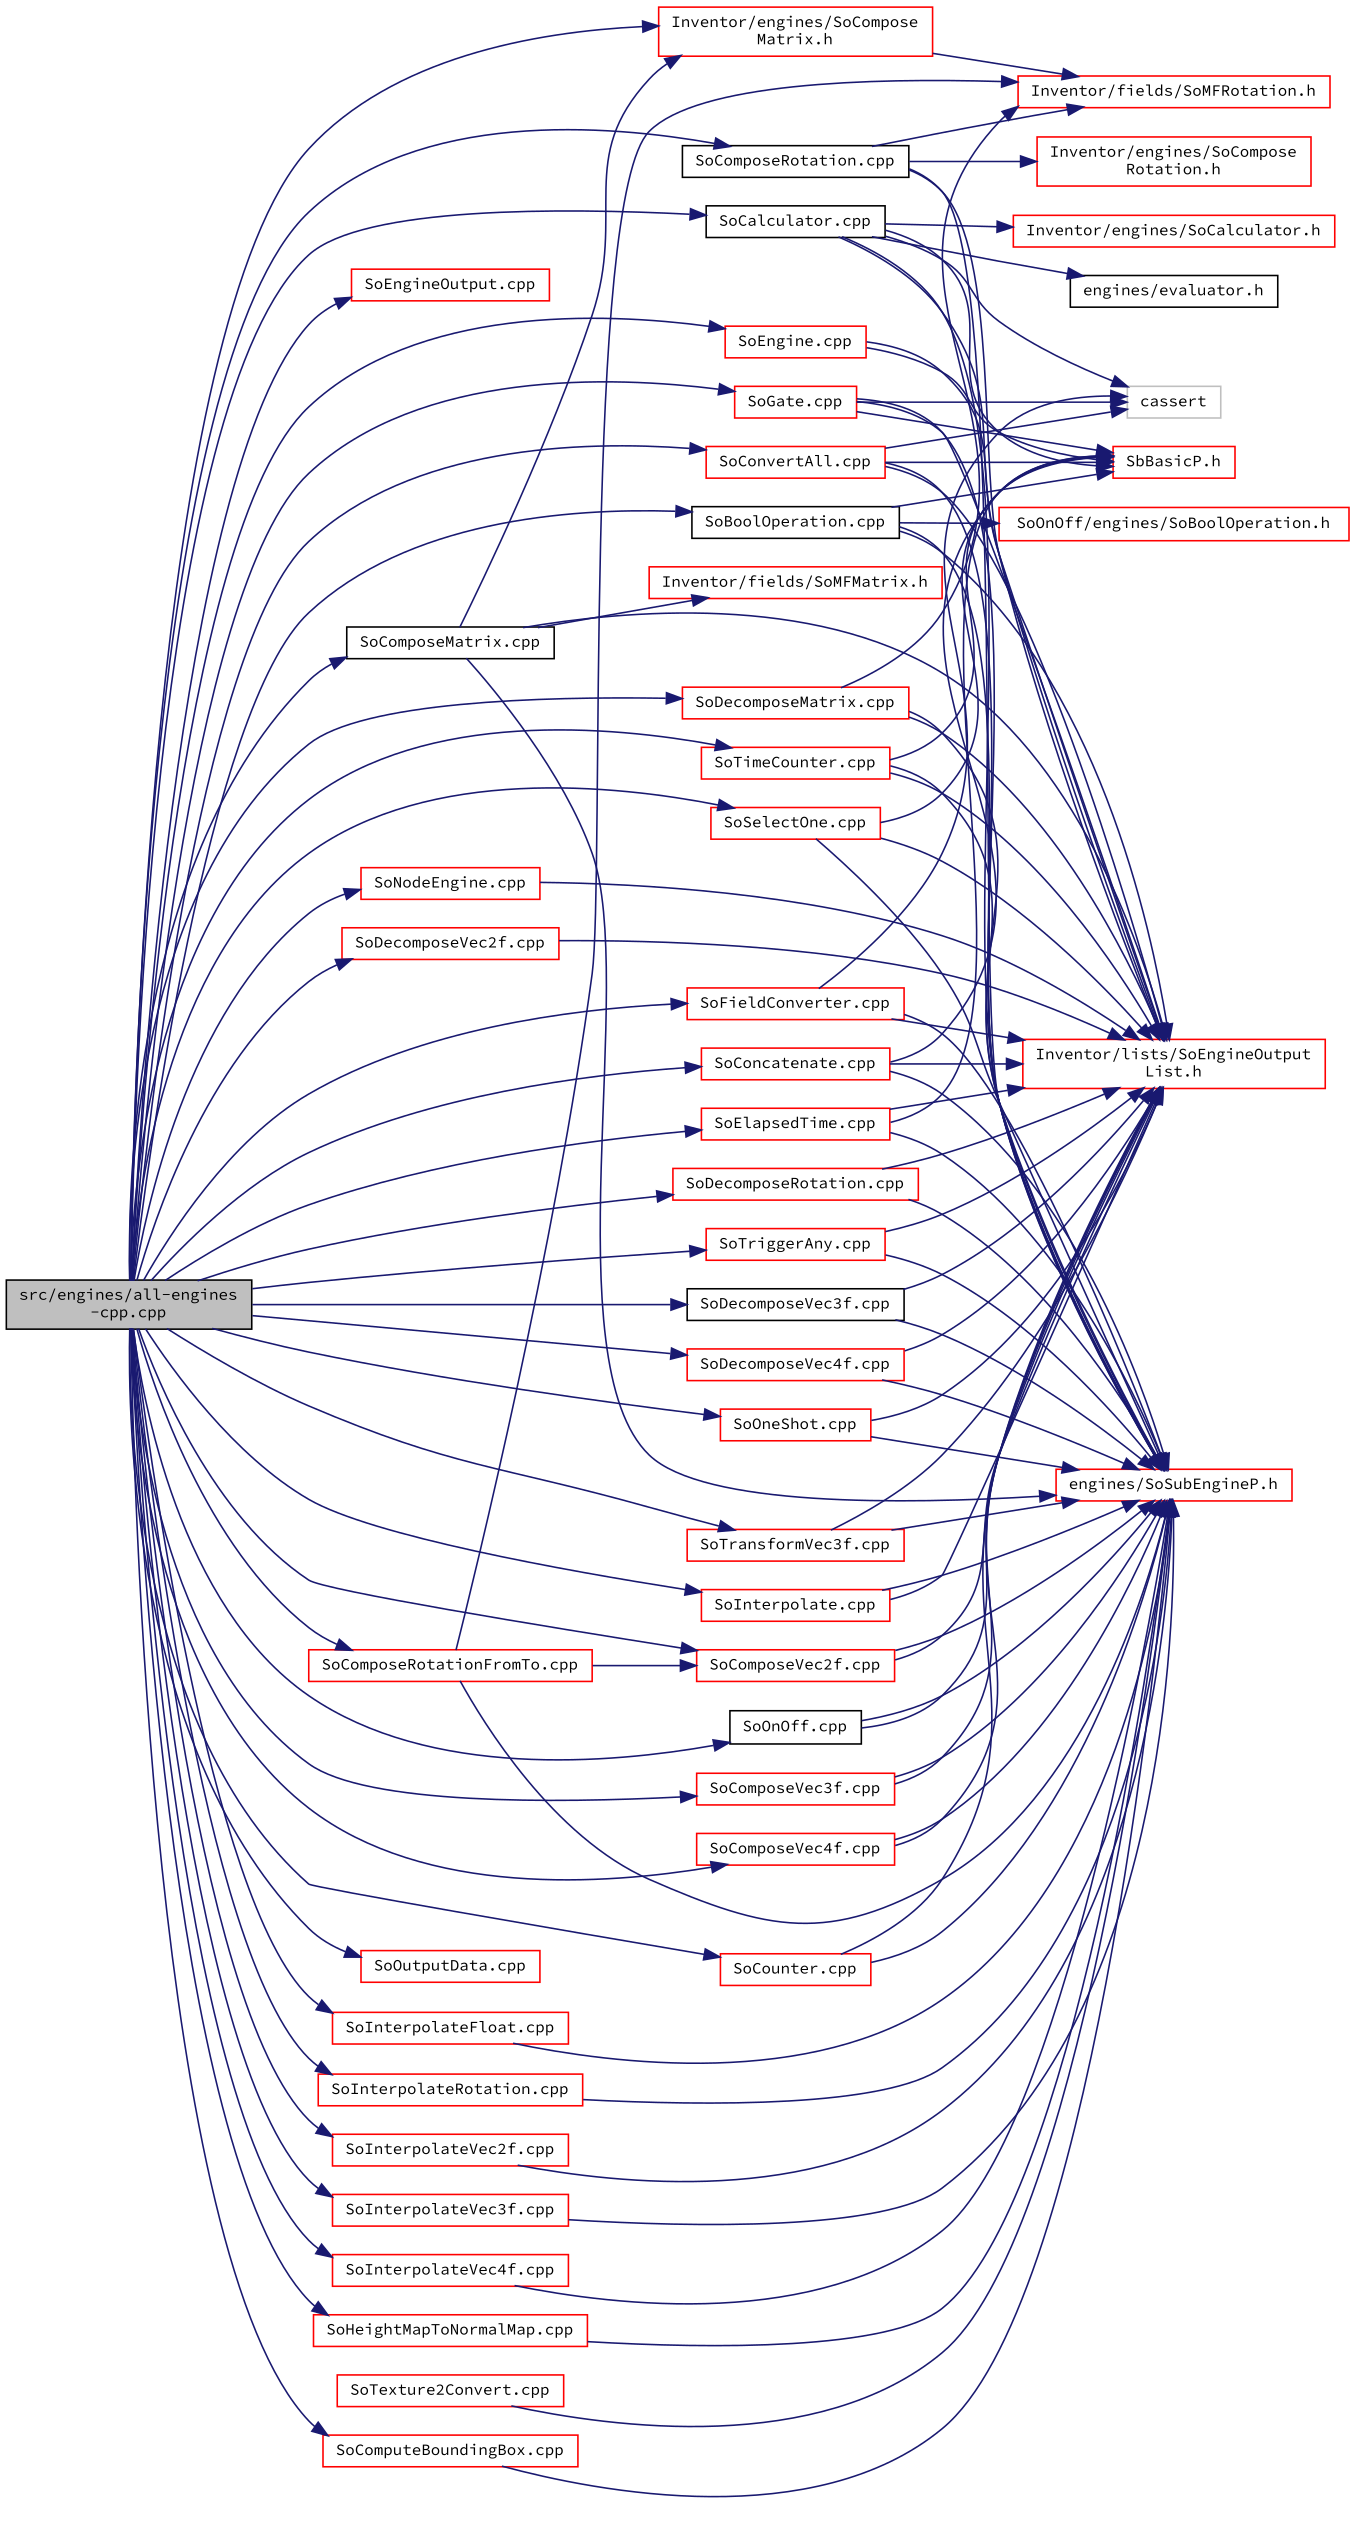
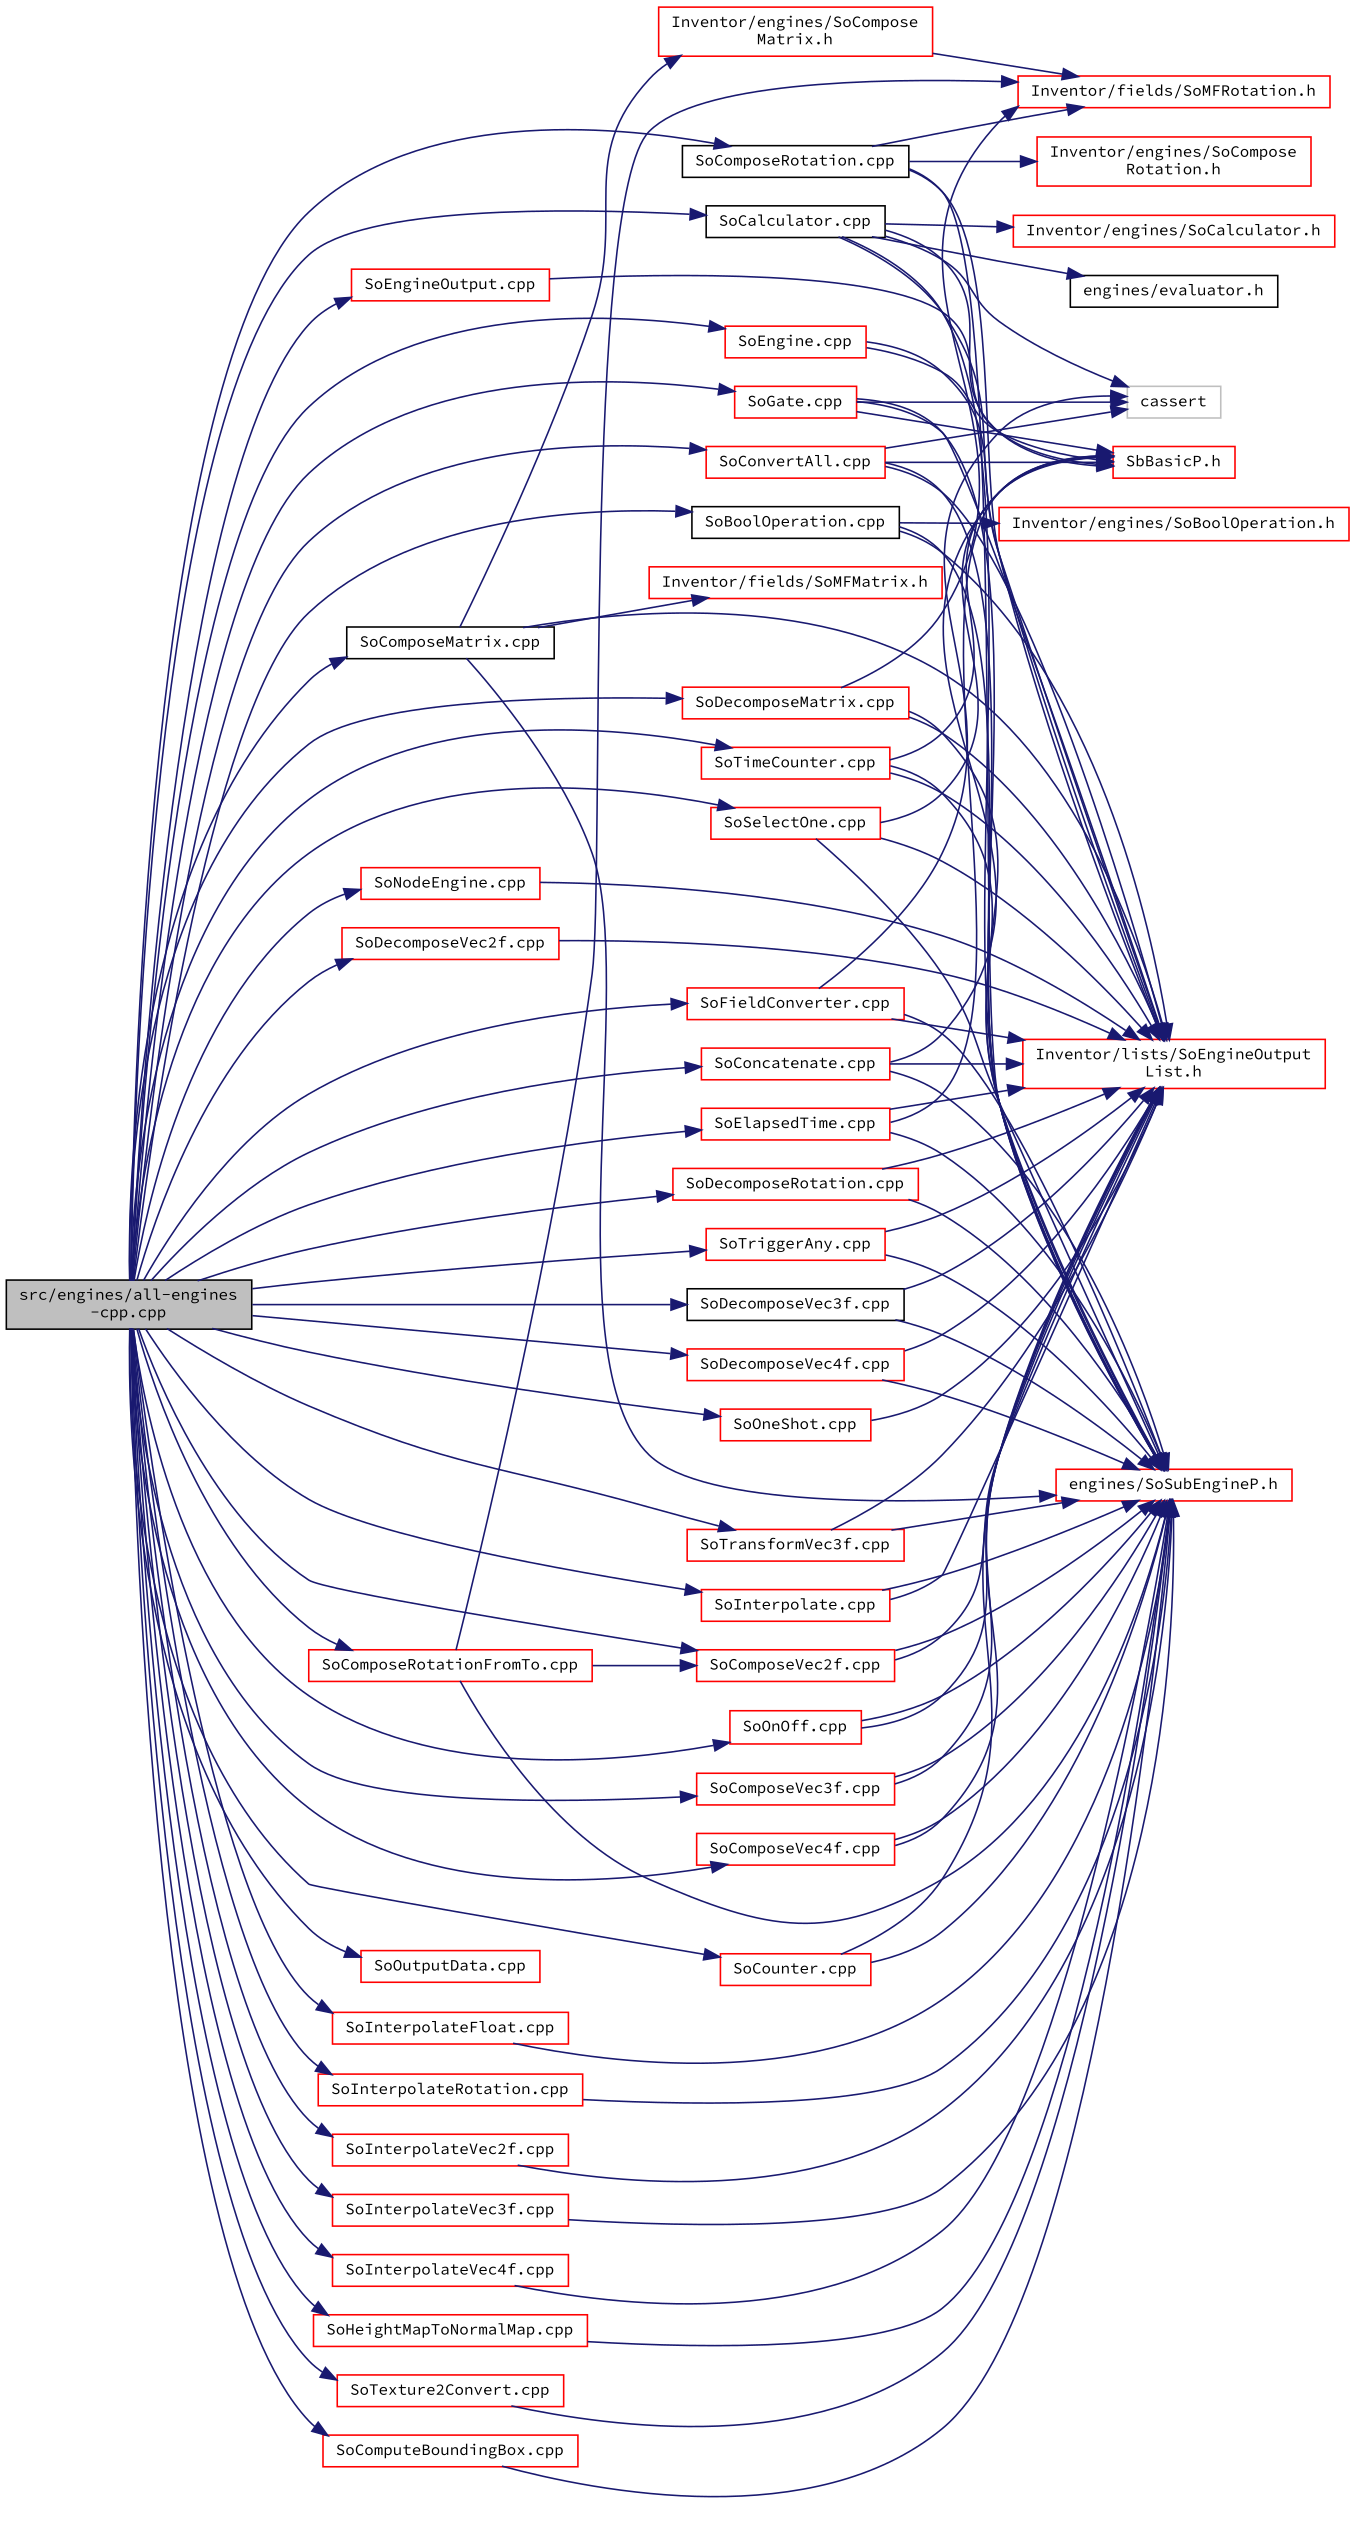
(215, 373) -> (193, 2025)
(1025, 486) -> (869, 288)
(1174, 524) -> (1174, 524)
(966, 1452) -> none
(796, 1727) -> (796, 1727)
